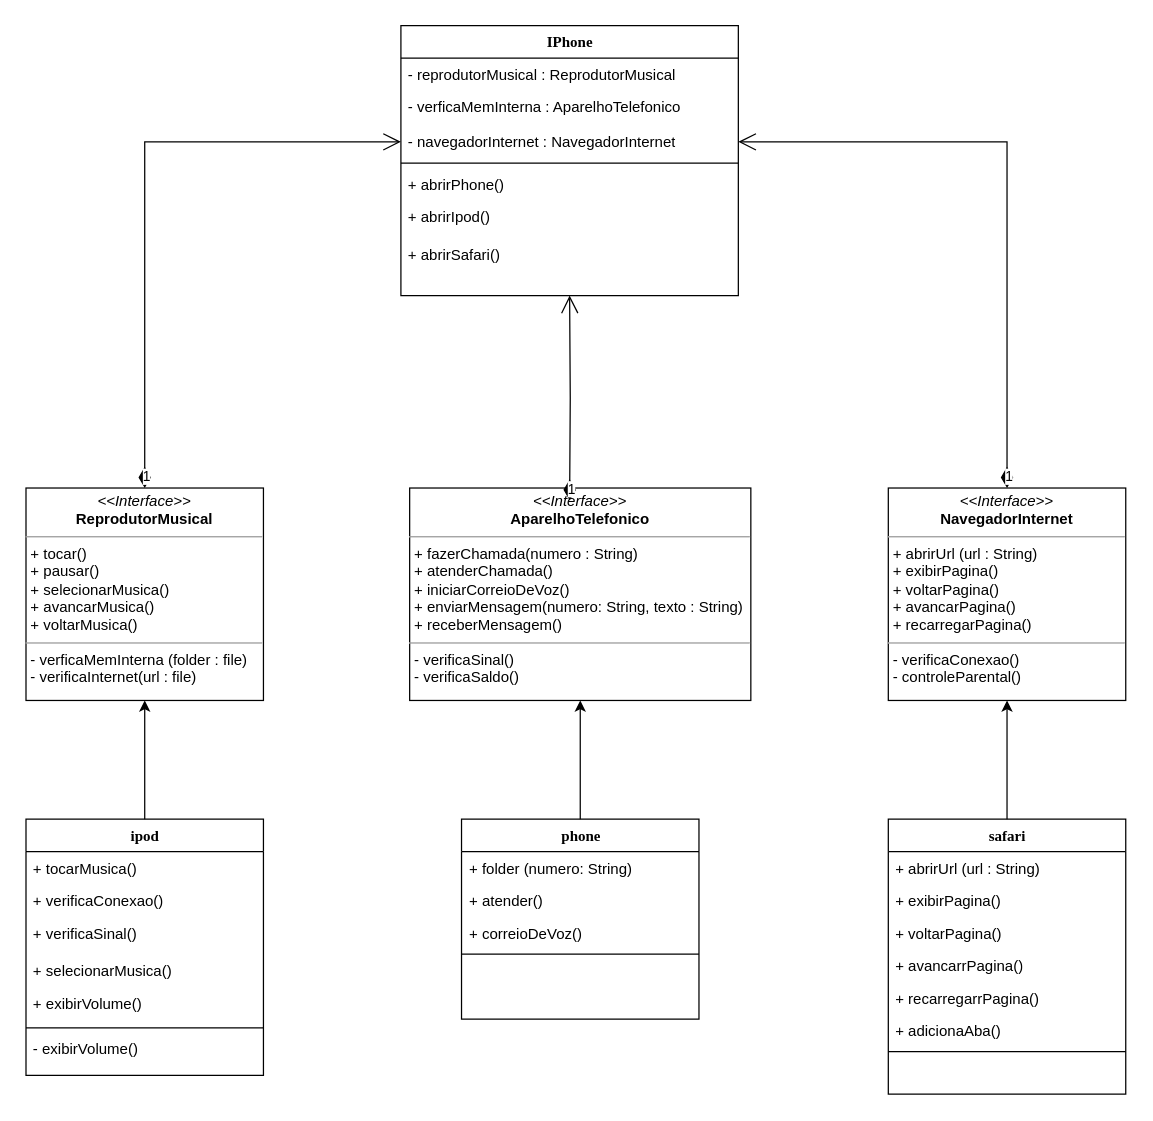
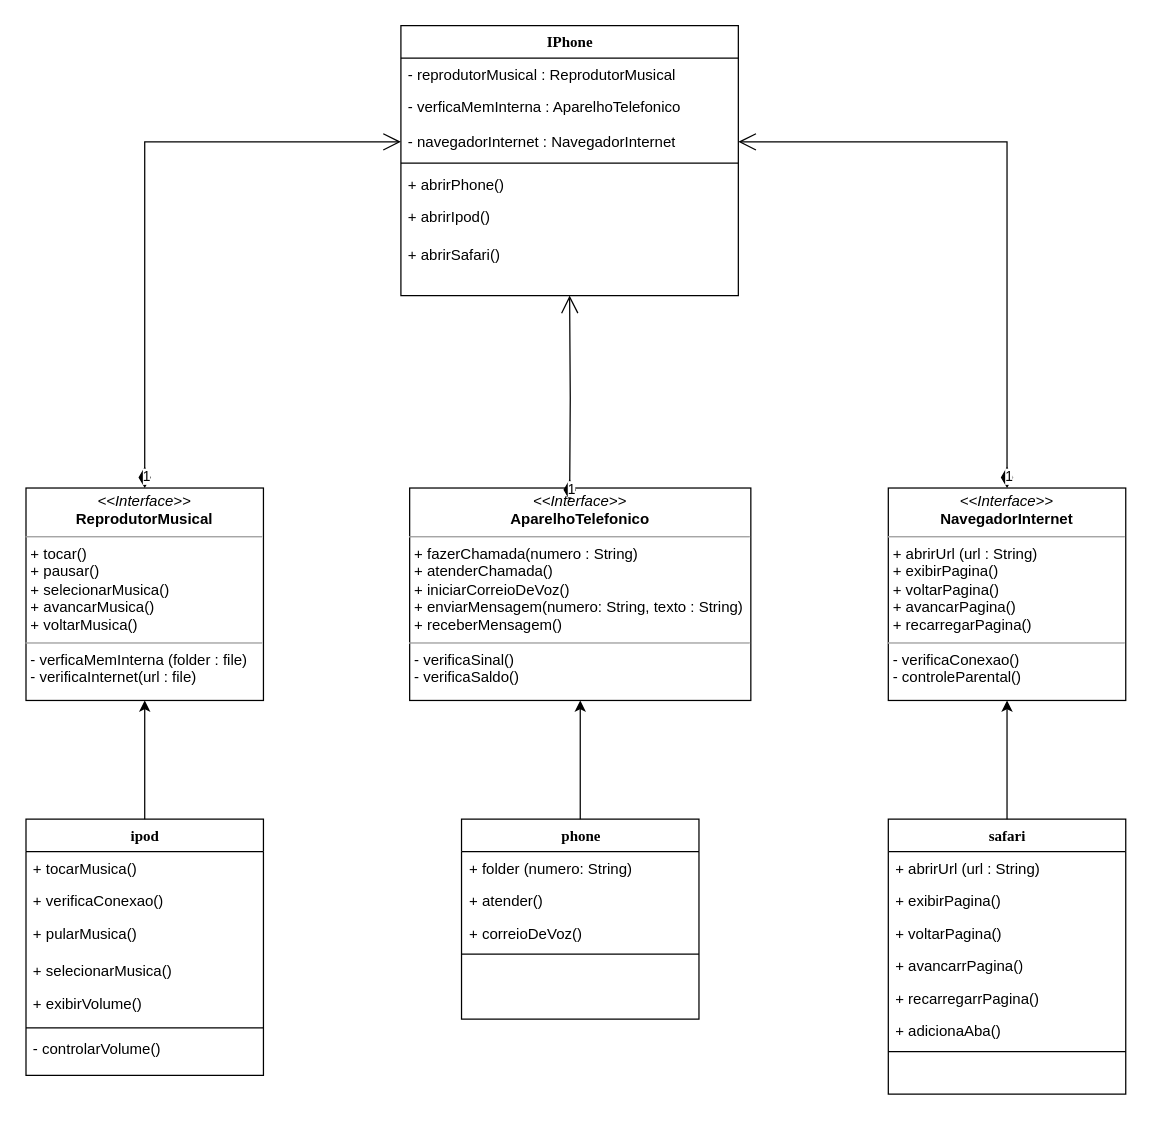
(95, 935) -> (90, 935)
(93, 1050) -> (107, 1050)
